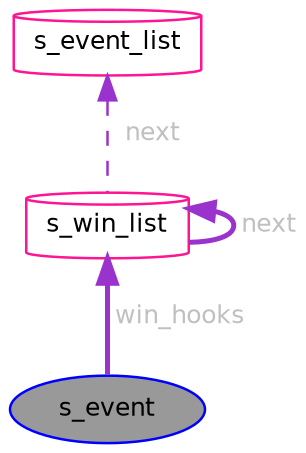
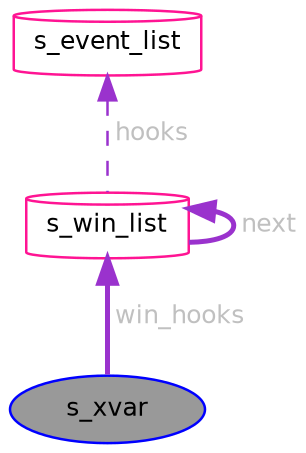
(149, 134) -> (149, 134)
(108, 409) -> (108, 409)
